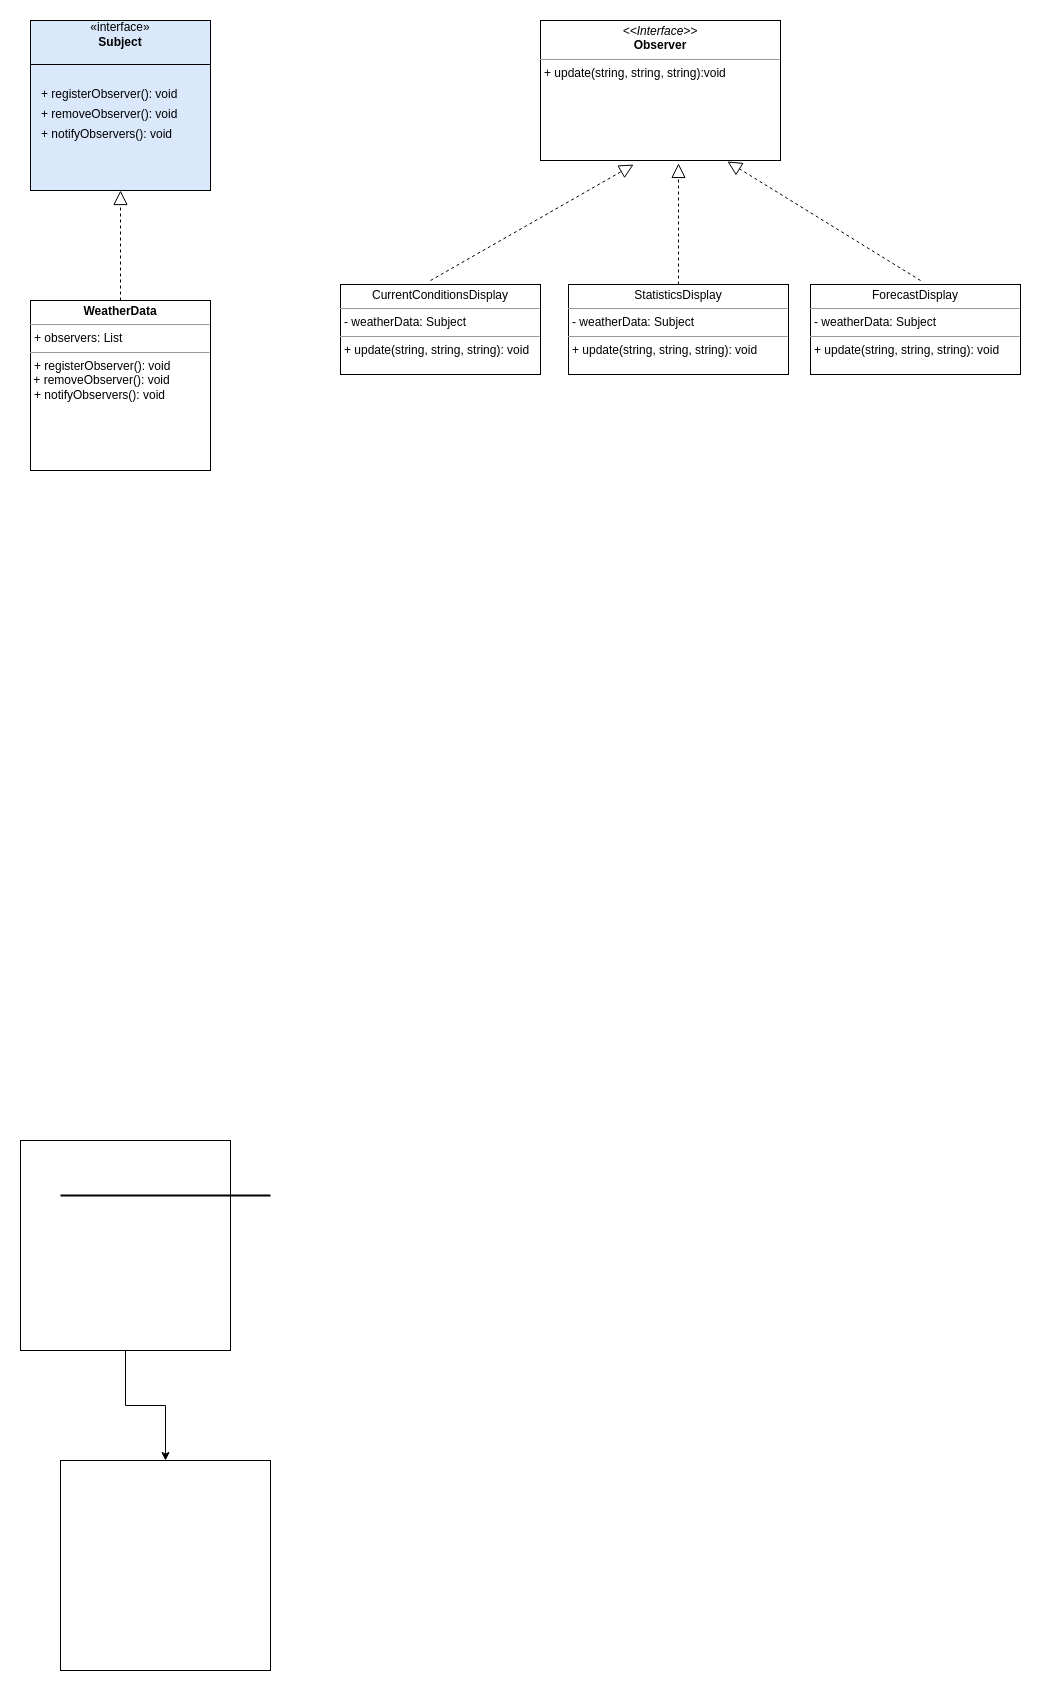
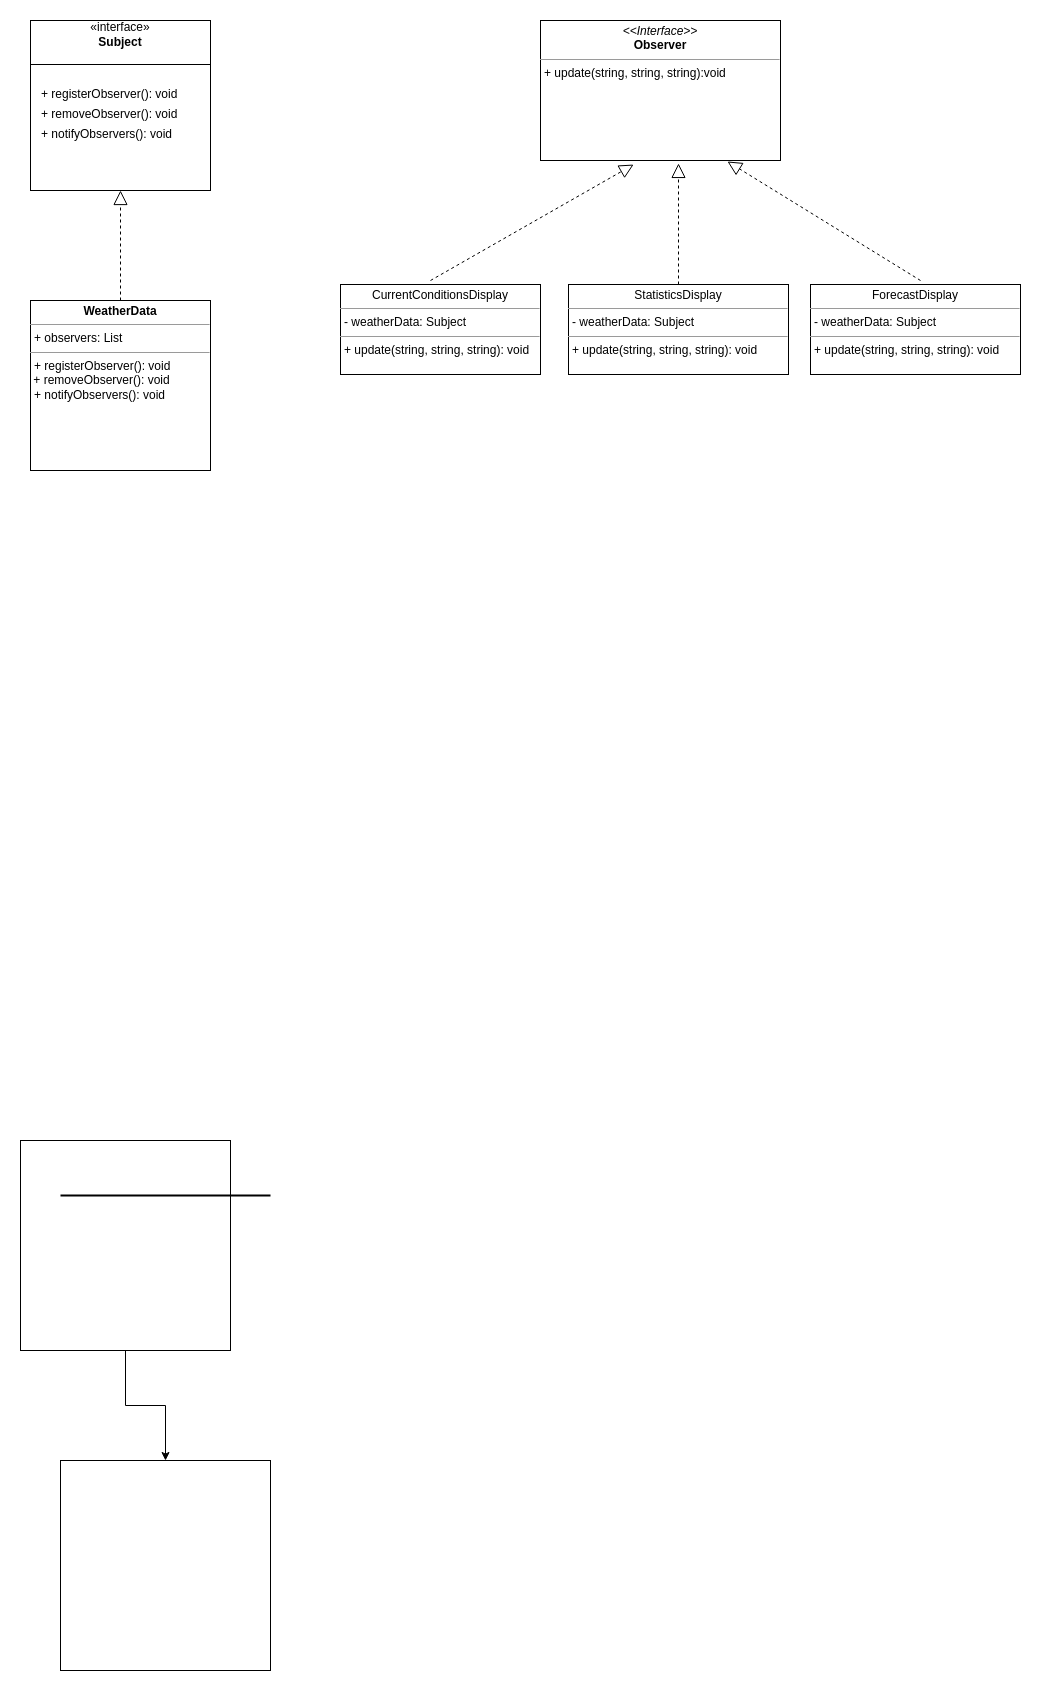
(121, 106) -> (121, 106)
